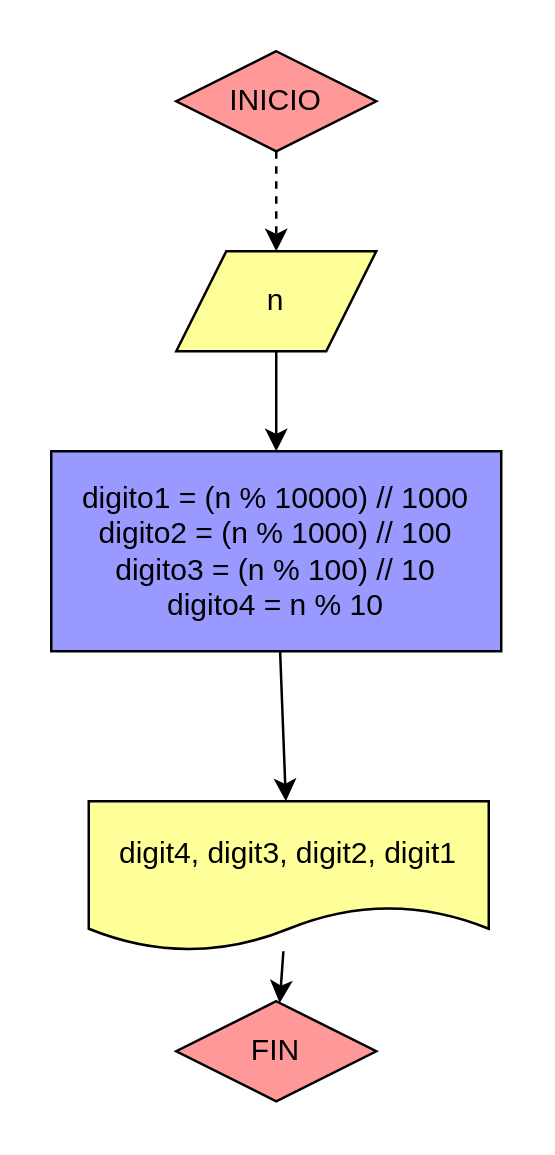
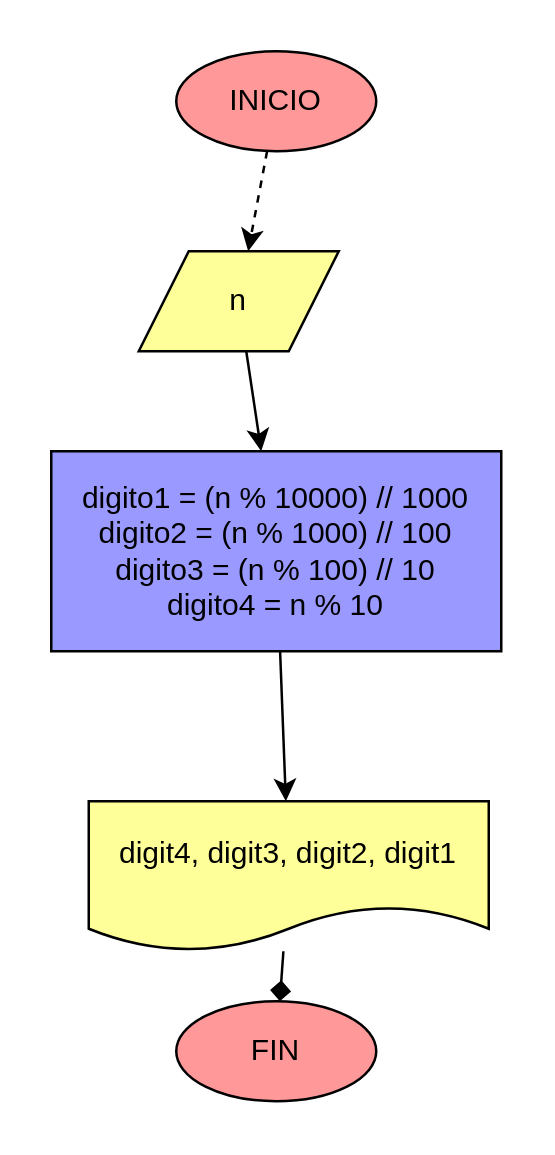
(276, 101) -> (276, 101)
(276, 301) -> (239, 301)
(281, 983) -> (281, 981)
(276, 1051) -> (276, 1051)
